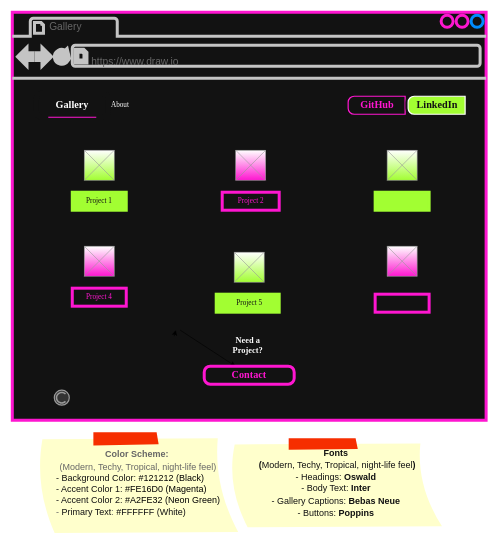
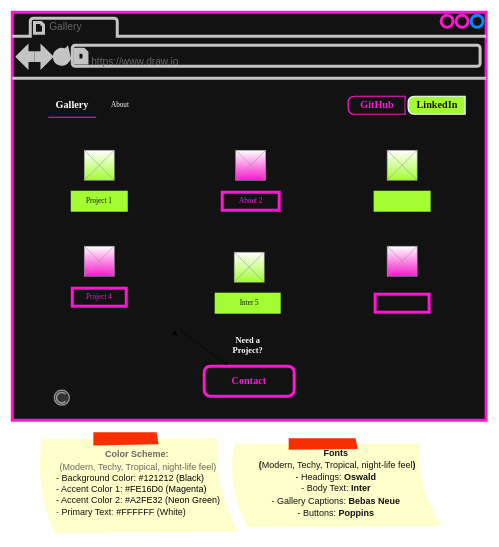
(251, 201) -> (251, 201)
(250, 303) -> (250, 303)
(249, 375) -> (249, 381)
